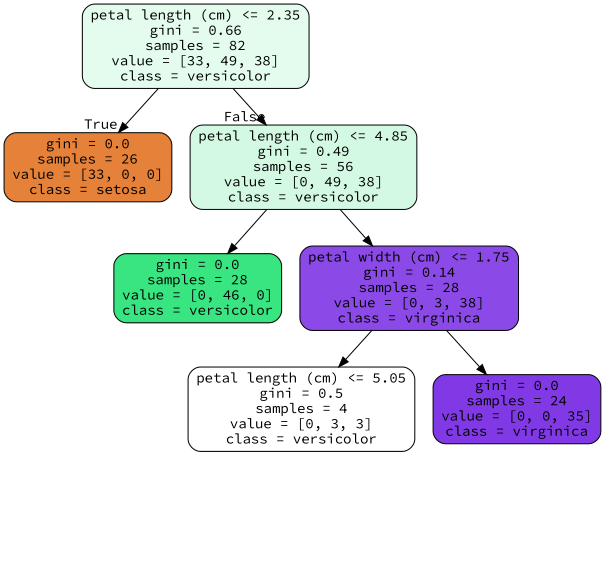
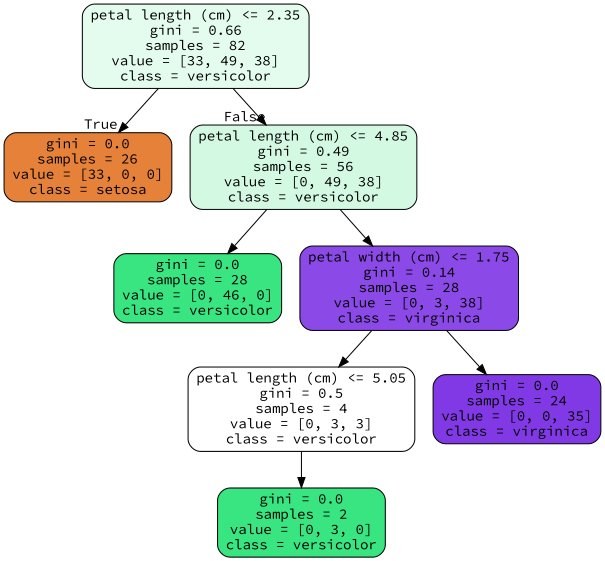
none -> (301, 523)
